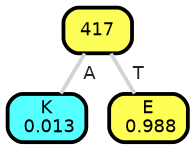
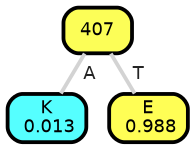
(98, 30) -> (98, 30)
